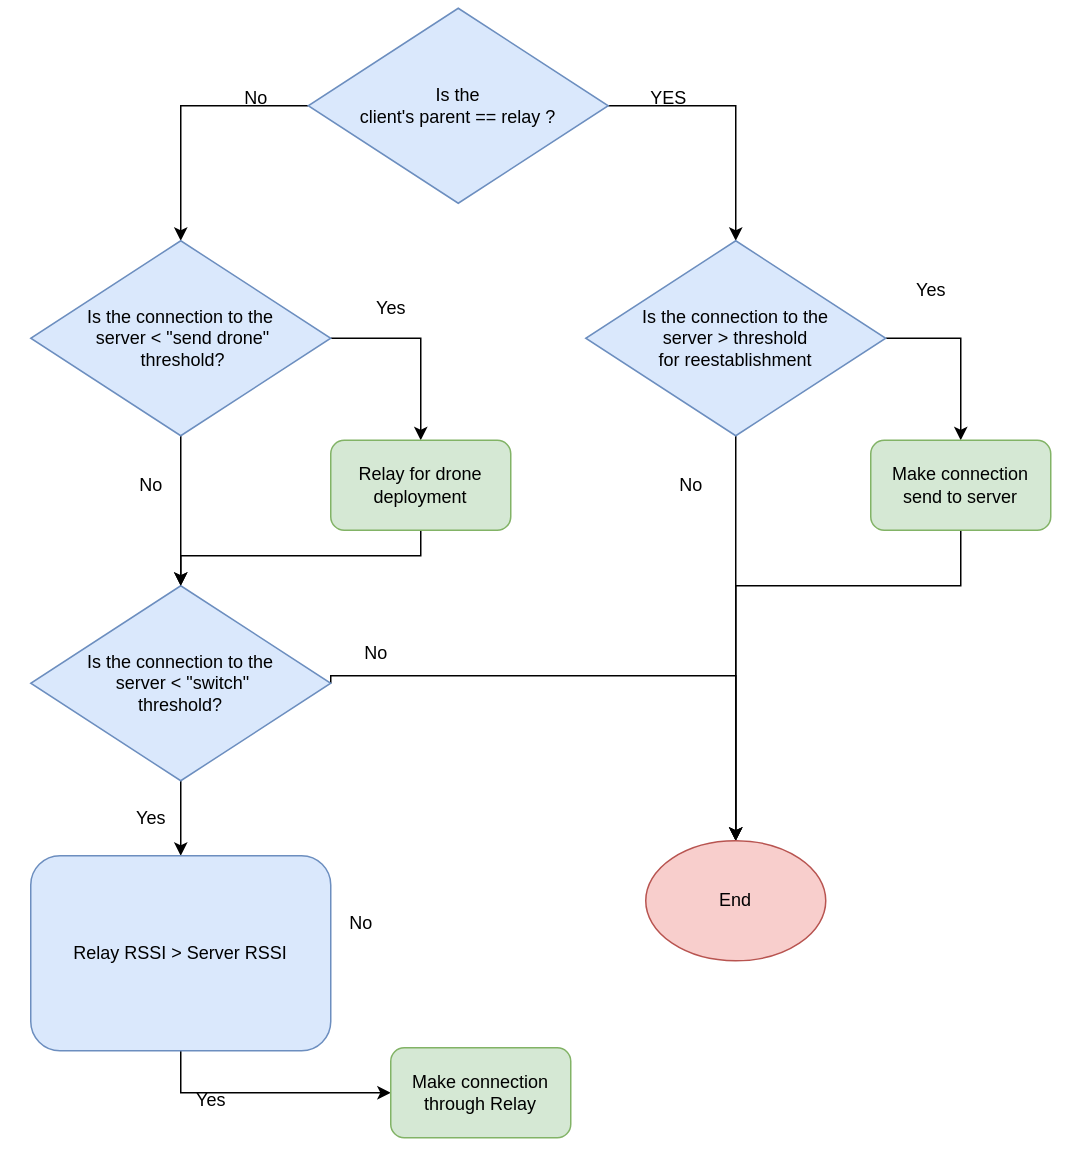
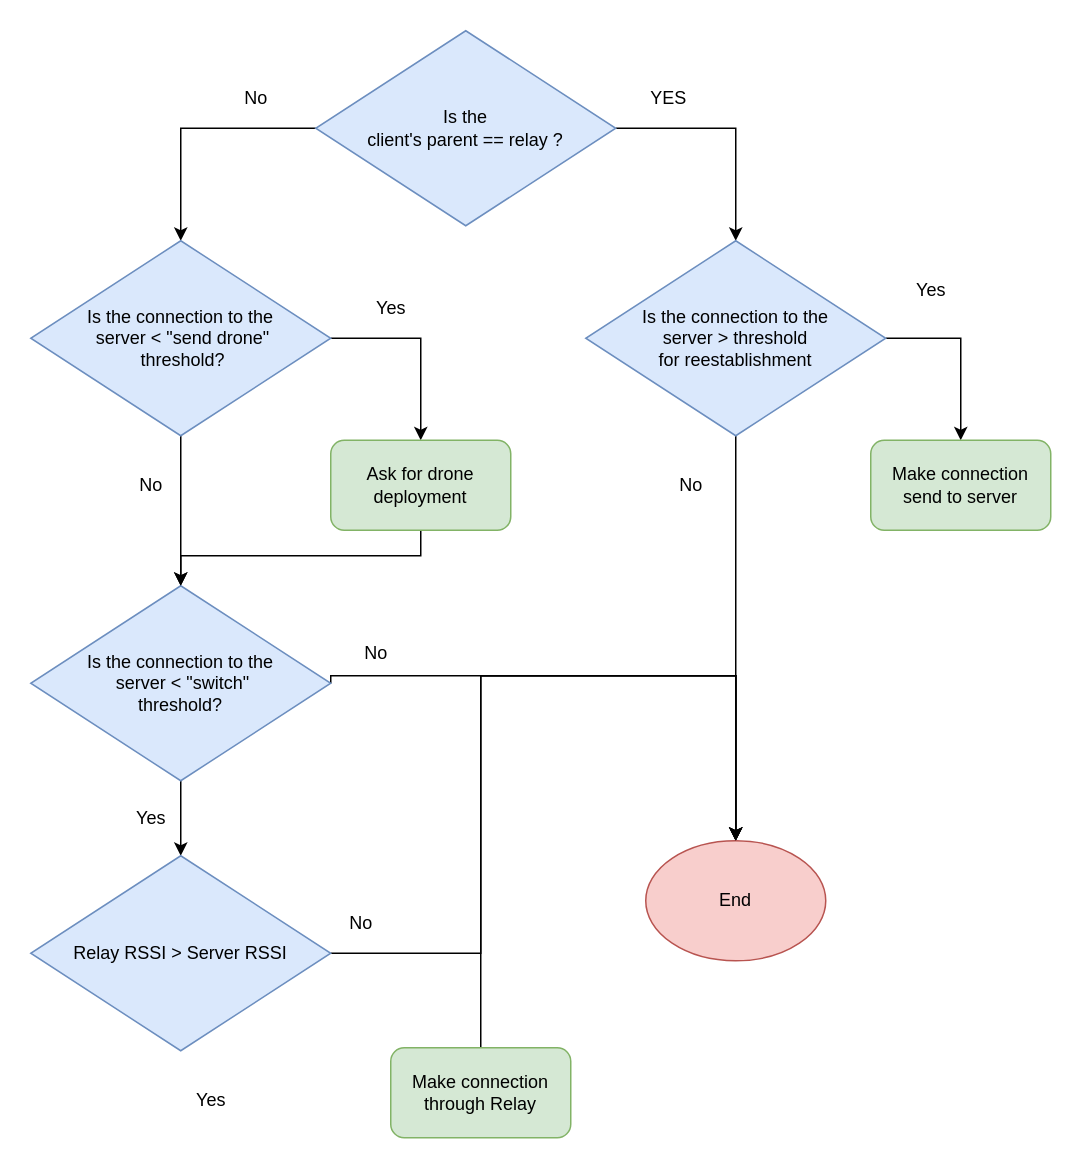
(458, 106) -> (466, 128)
(421, 485) -> (421, 485)
(877, 586) -> none
(181, 953) -> (181, 953)
none -> (404, 953)
none -> (481, 1001)
(260, 1093) -> none
